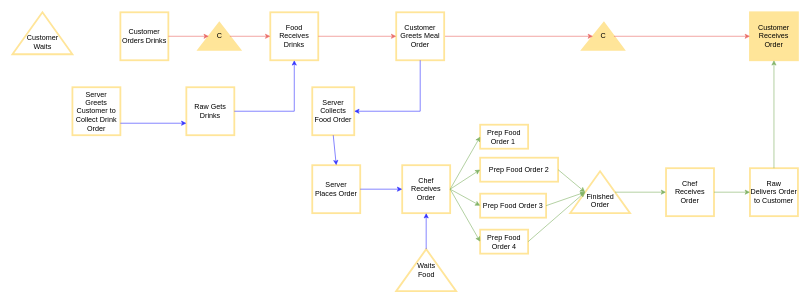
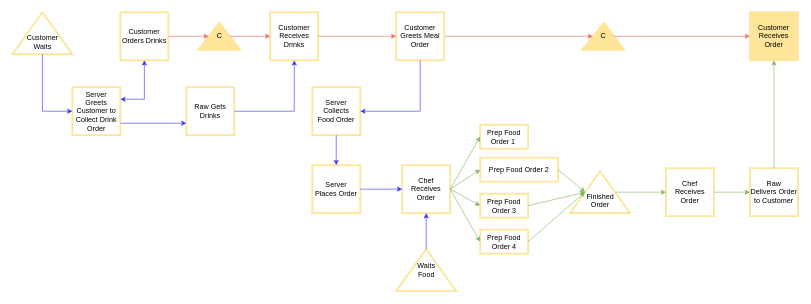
(294, 36) -> (294, 36)
none -> (144, 82)
none -> (42, 83)
(333, 111) -> (336, 111)
(513, 206) -> (504, 206)
